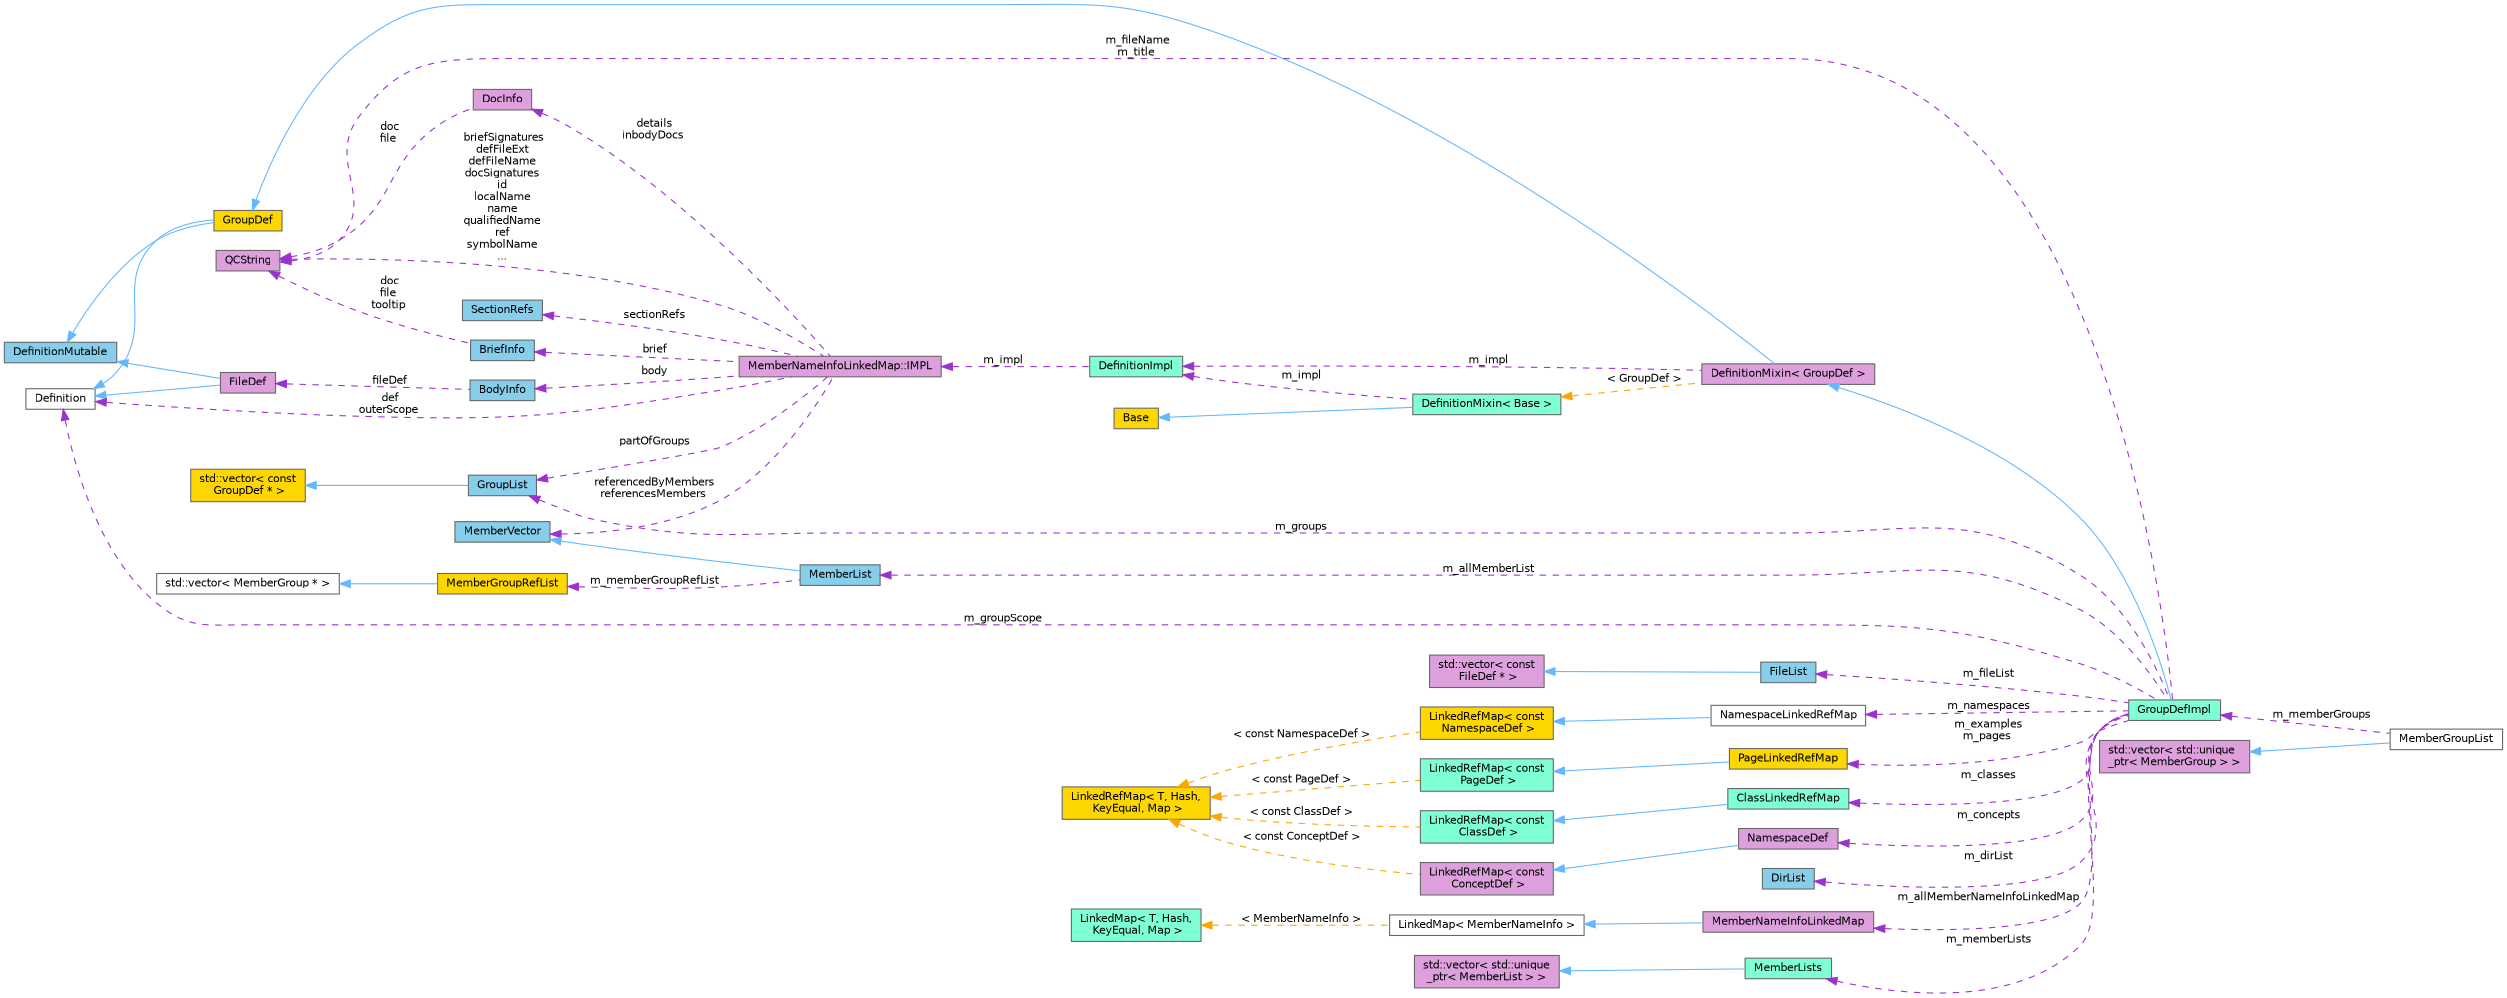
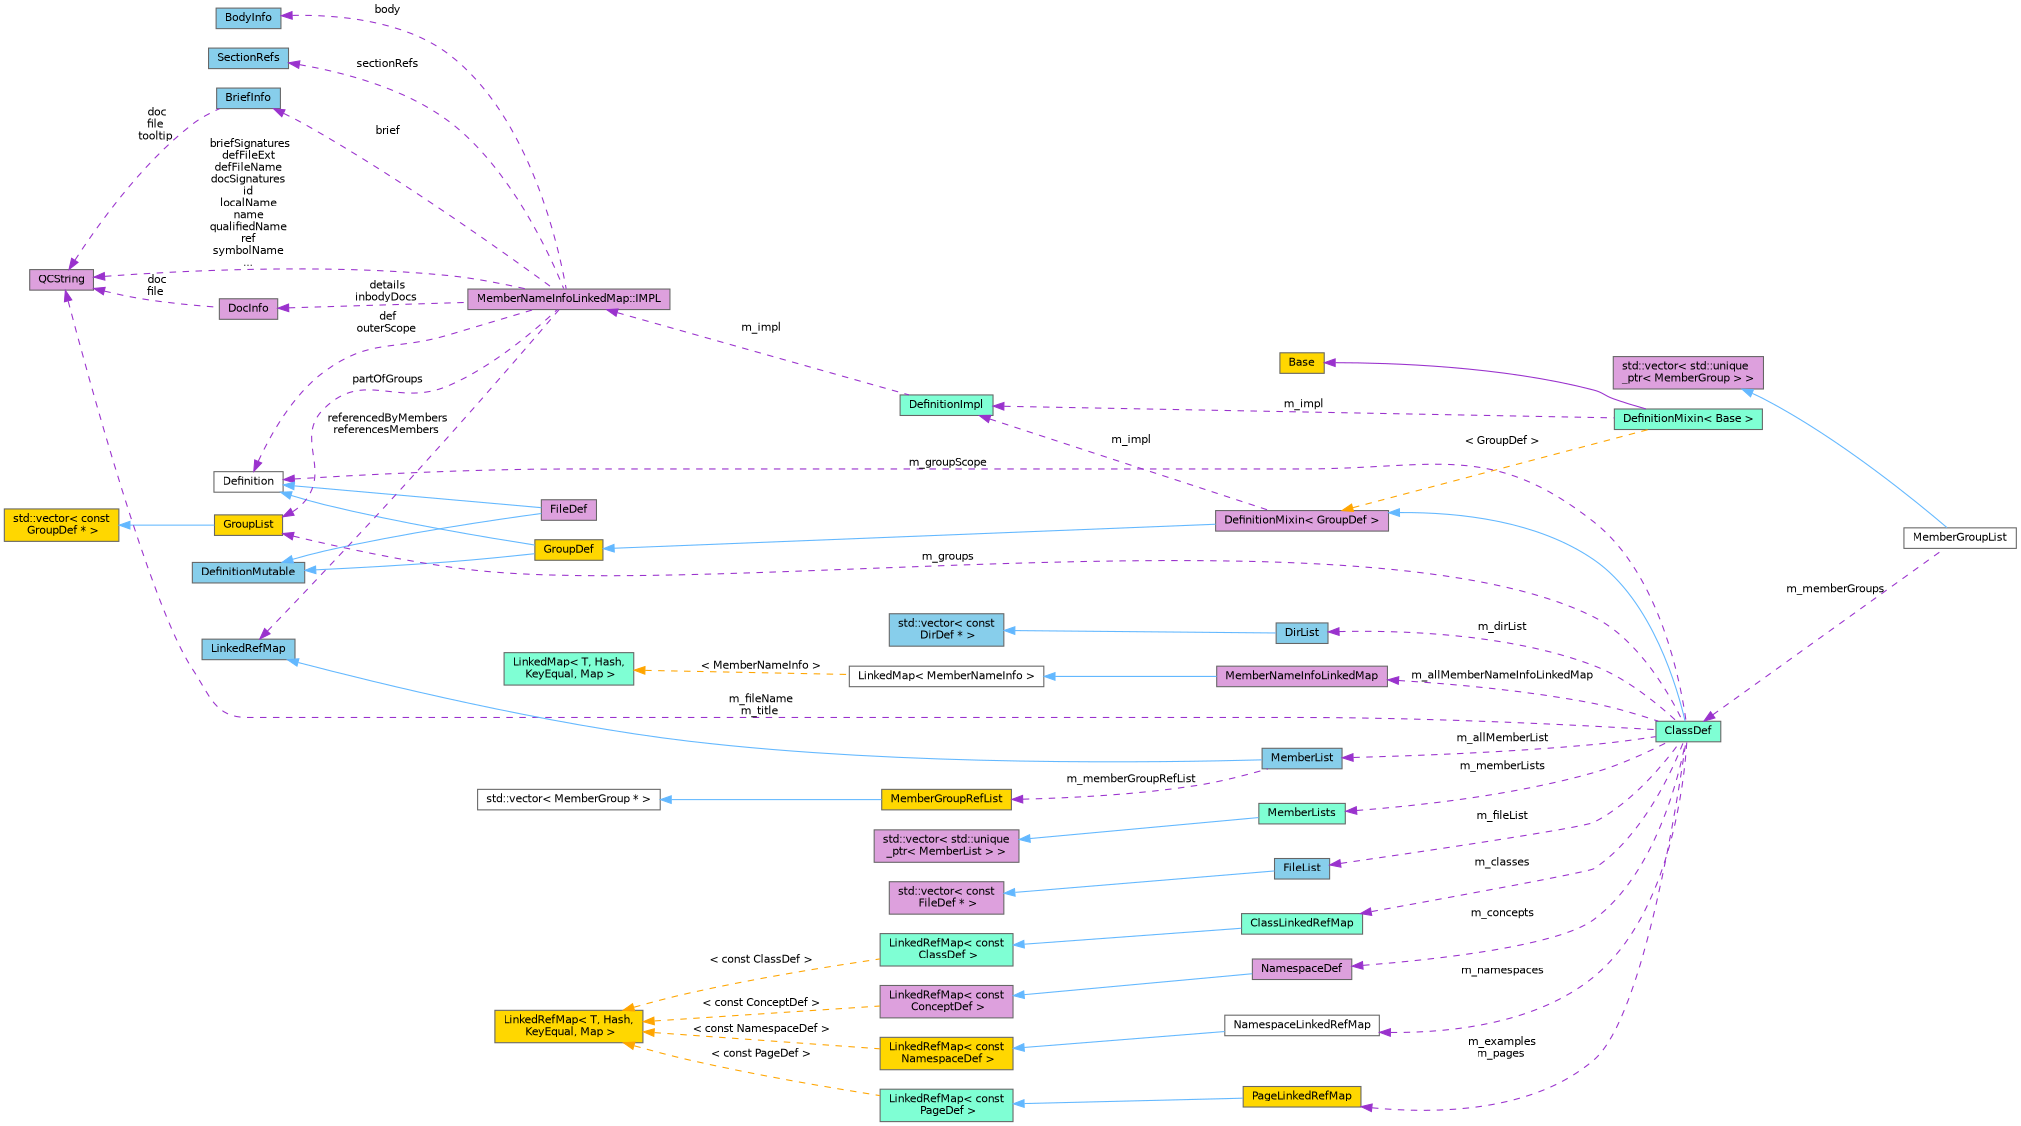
(378, 387) -> none
(1637, 389) -> (1508, 467)
(1291, 412) -> (1493, 372)
(502, 485) -> (249, 525)
(502, 532) -> (249, 649)
none -> (947, 630)
(2175, 710) -> (1688, 732)
